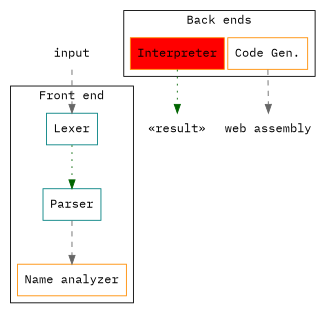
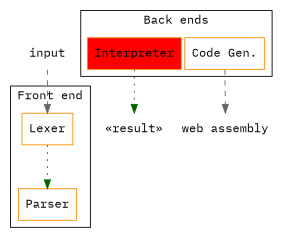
(72, 129) -> (47, 129)
(72, 205) -> (47, 205)
(72, 280) -> none
